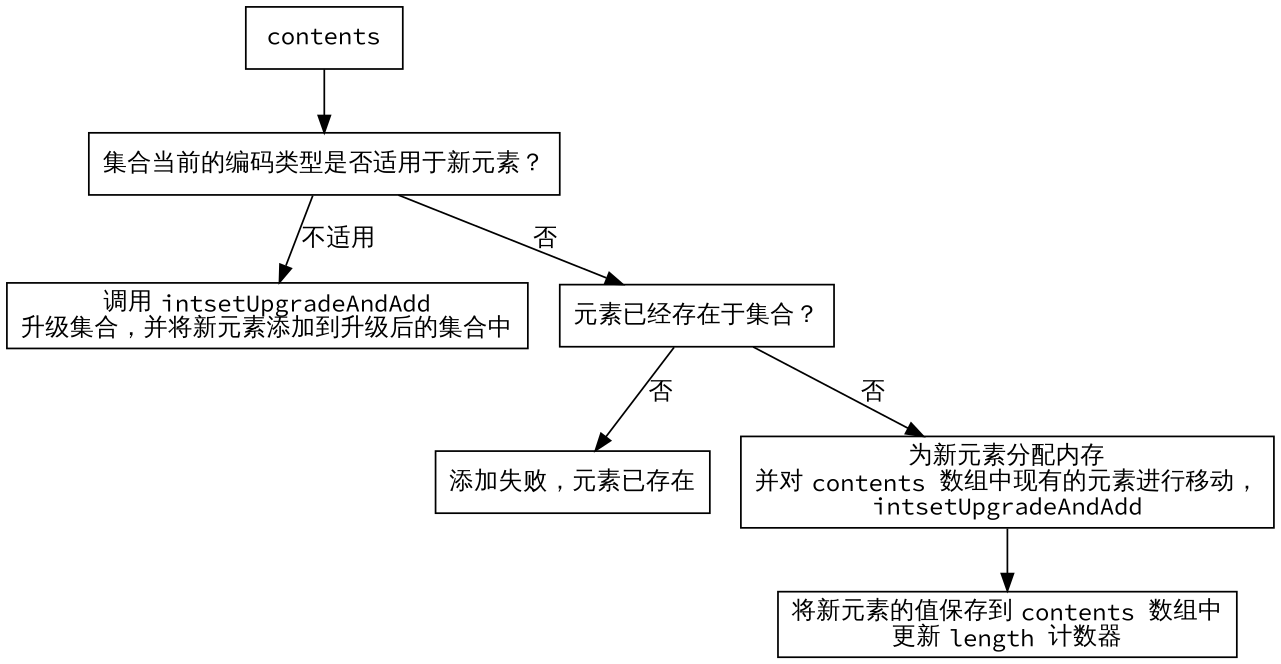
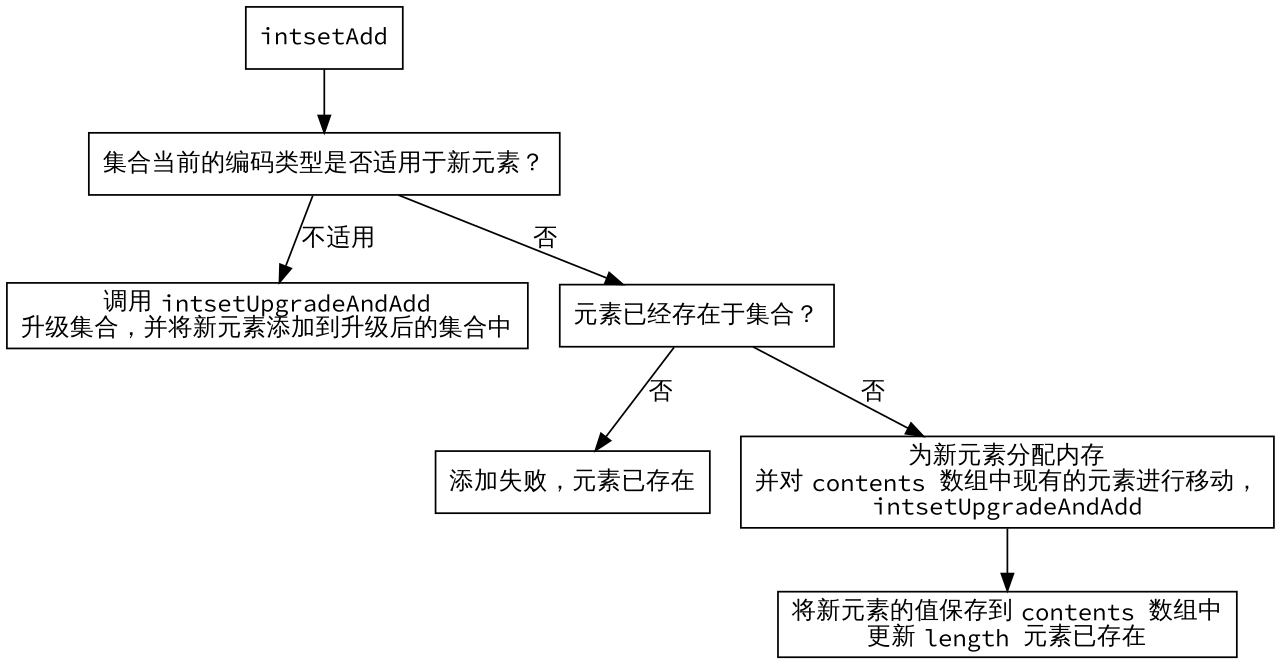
(324, 38) -> (324, 38)
(1007, 624) -> (1007, 624)
